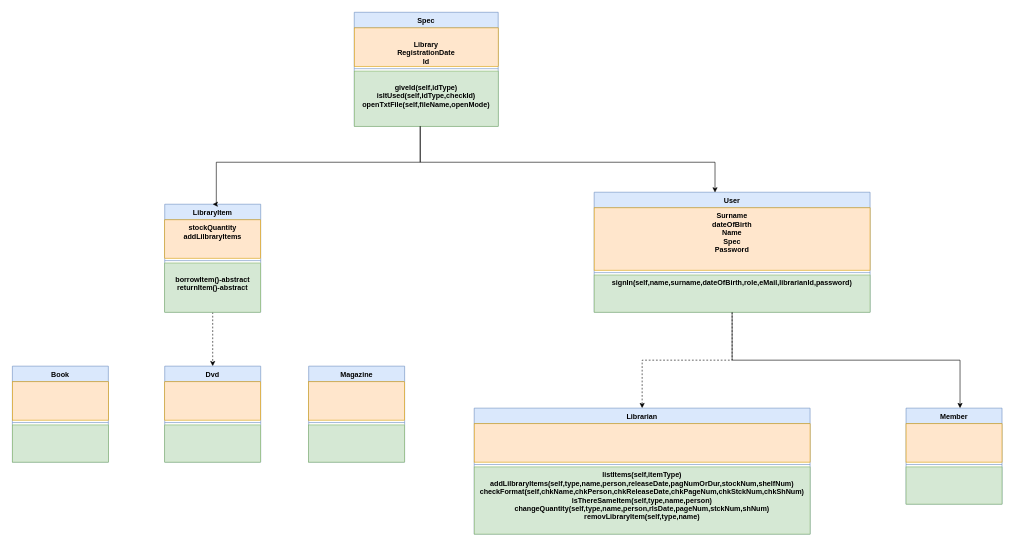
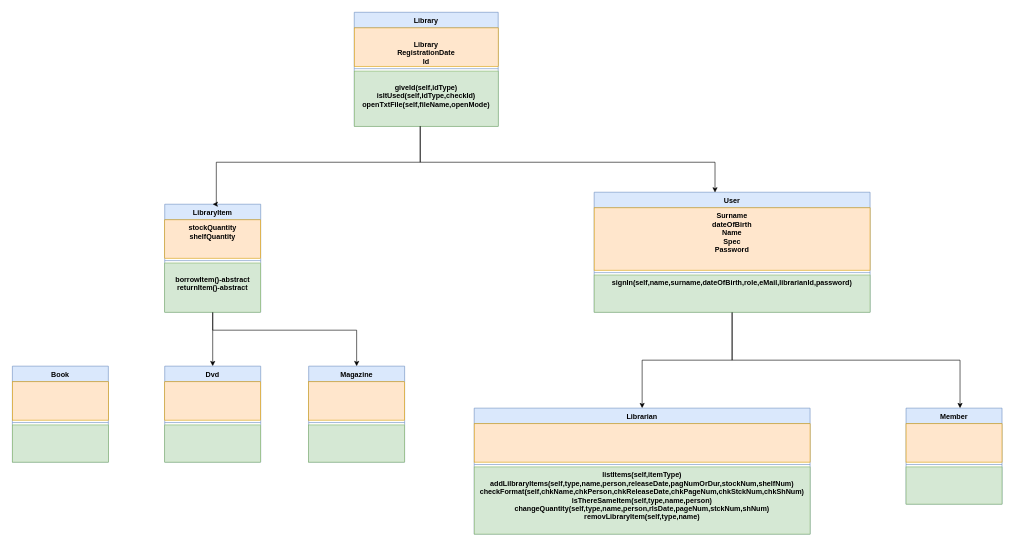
(426, 20) -> (426, 20)
(212, 228) -> (212, 228)
none -> (357, 344)
(213, 347) -> (213, 347)
(665, 360) -> (665, 360)
